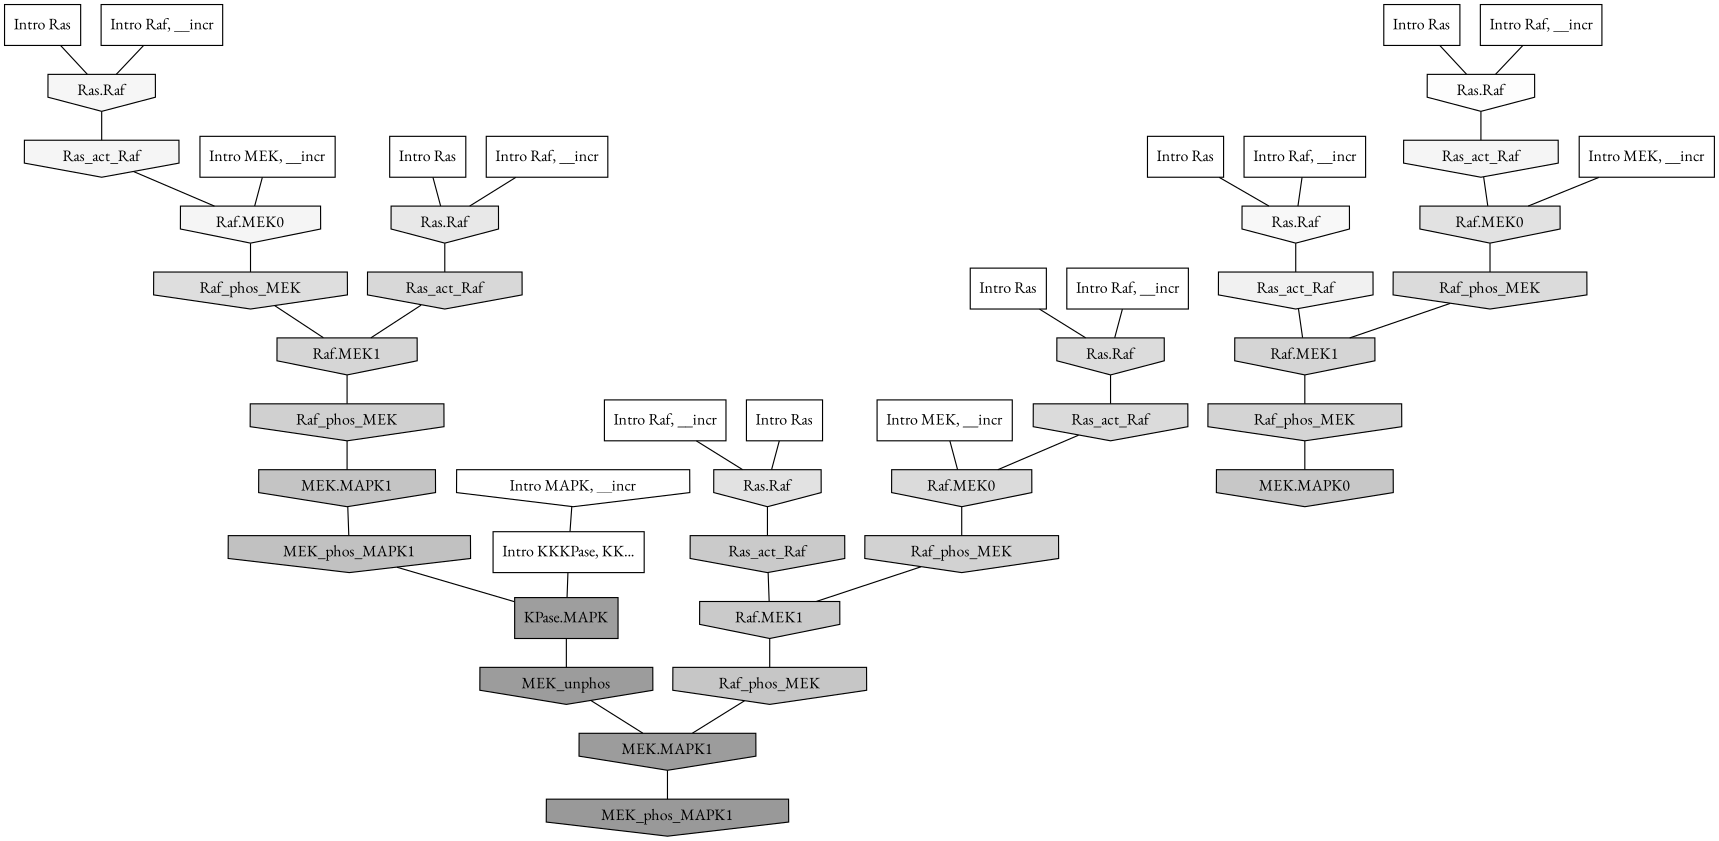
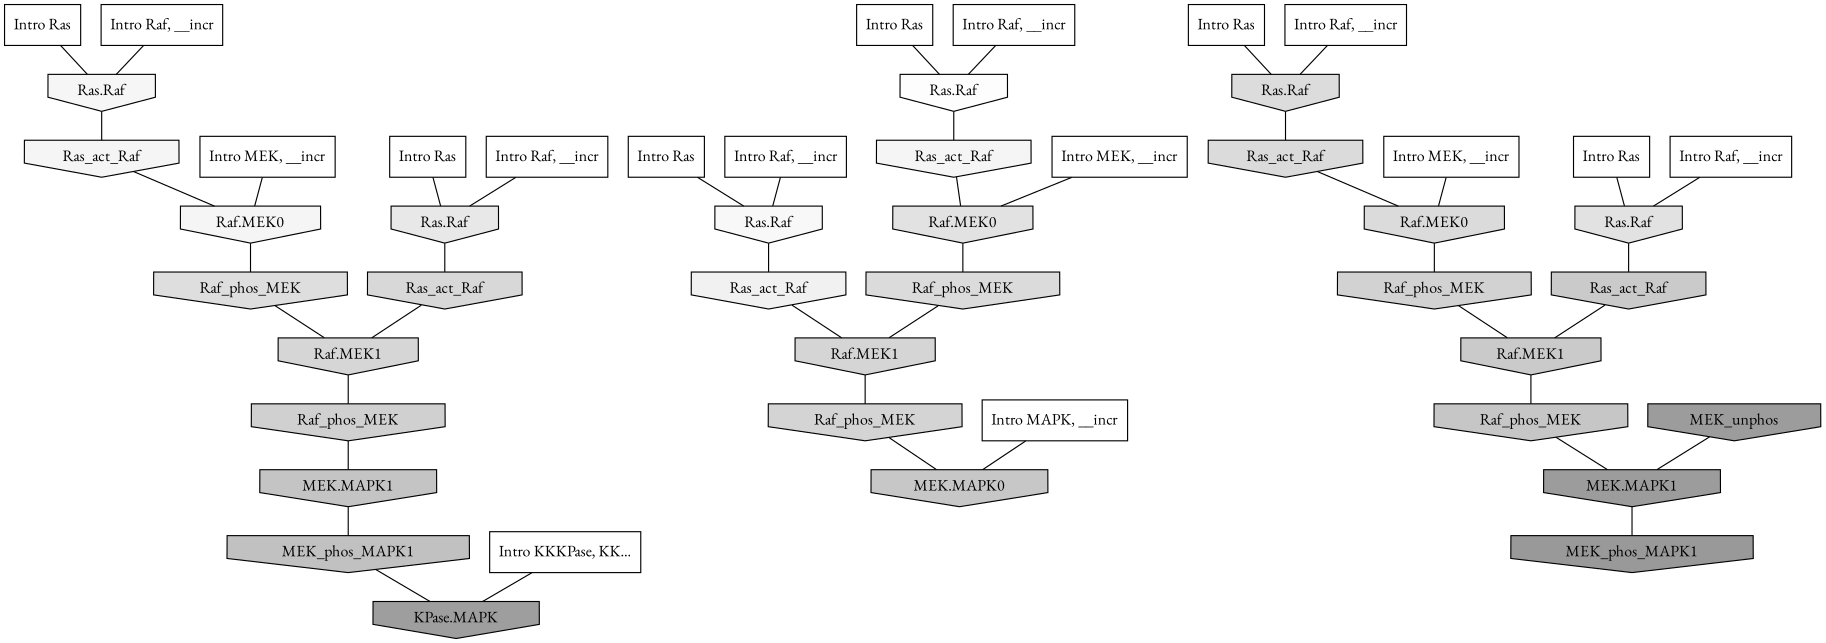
(573, 486) -> (1055, 420)
(571, 519) -> (1004, 455)
(566, 618) -> (456, 618)
(566, 653) -> none
